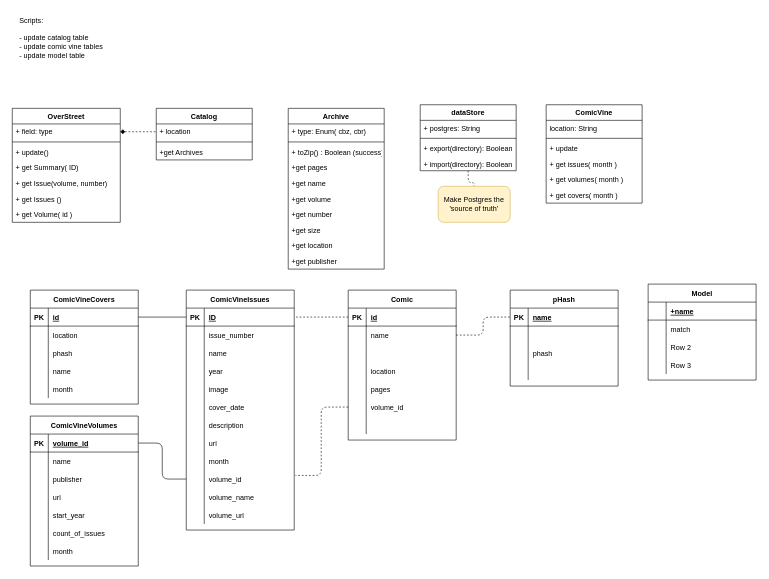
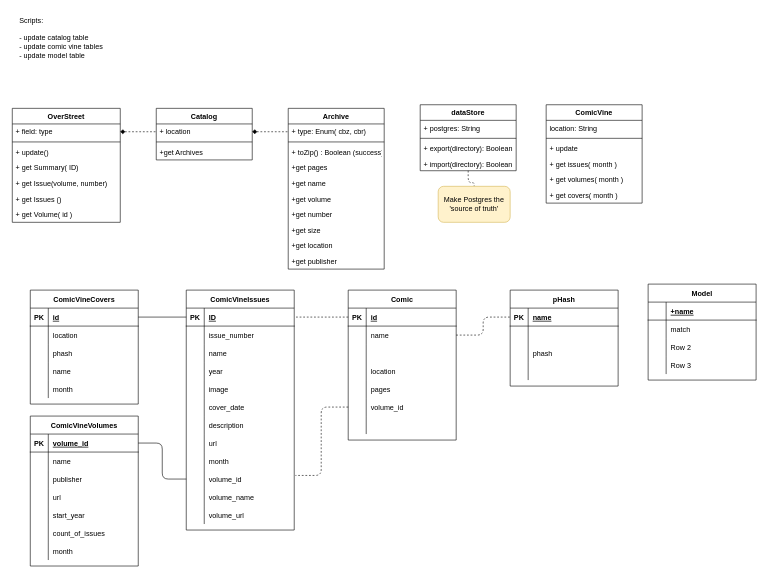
none -> (258, 132)
